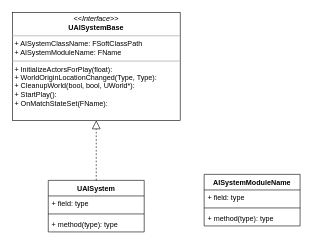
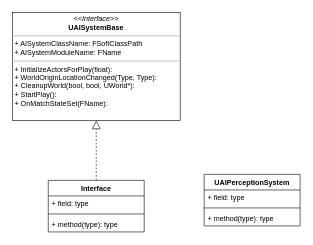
(252, 182) -> (252, 182)
(96, 188) -> (96, 188)
